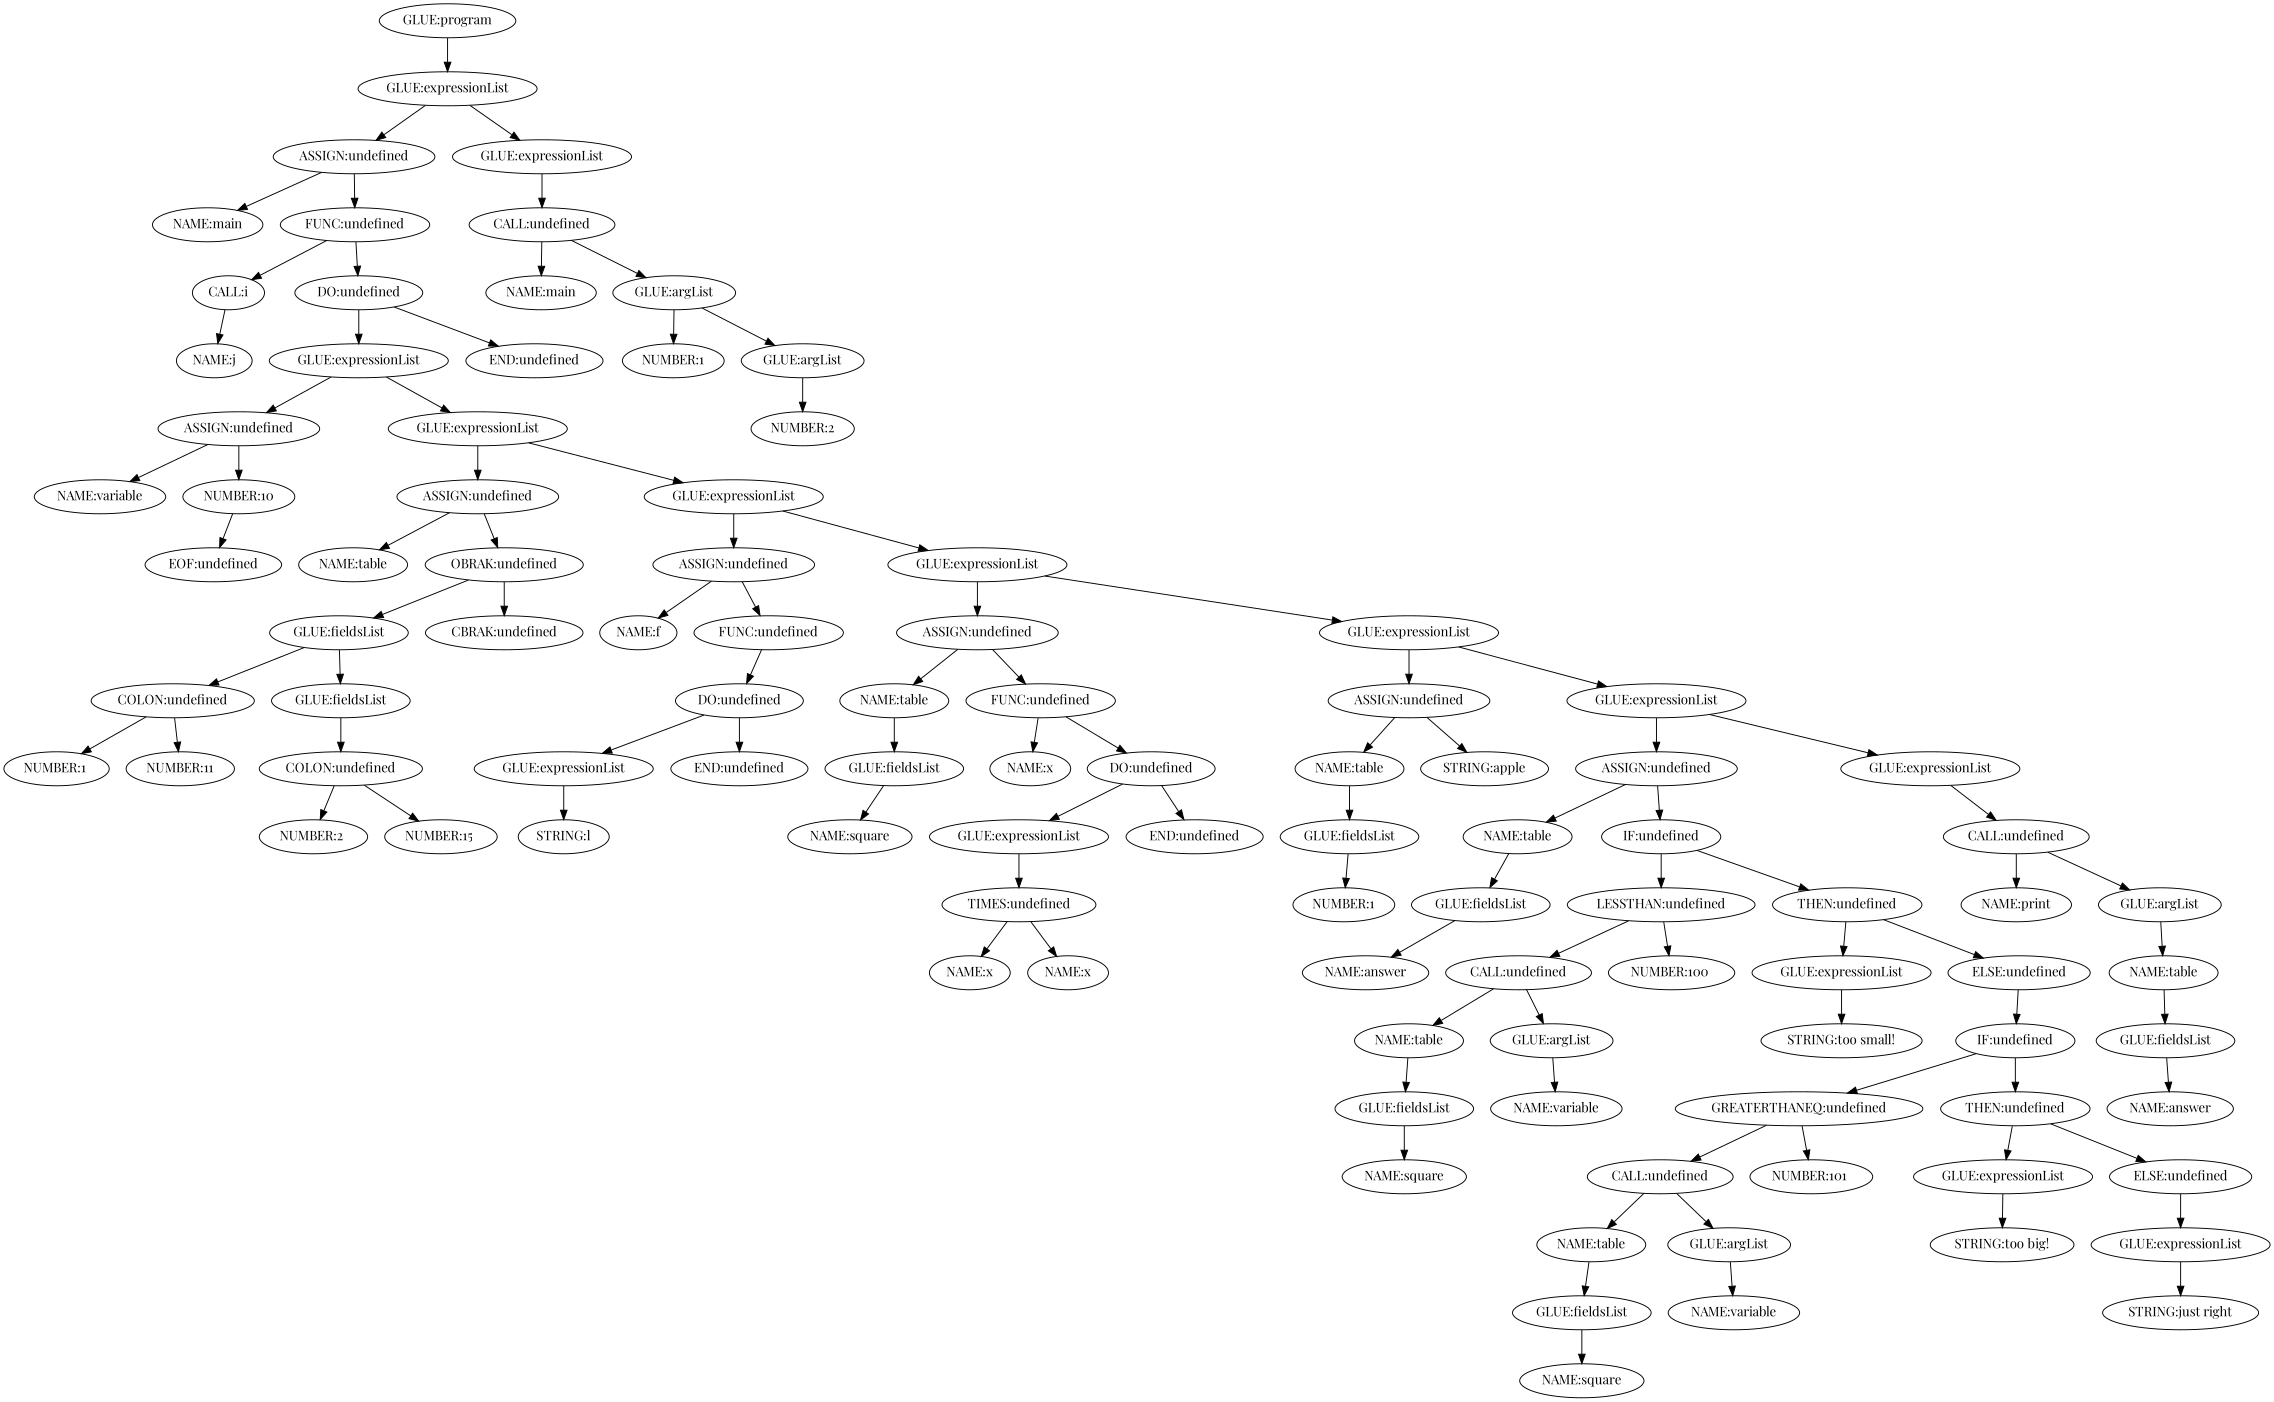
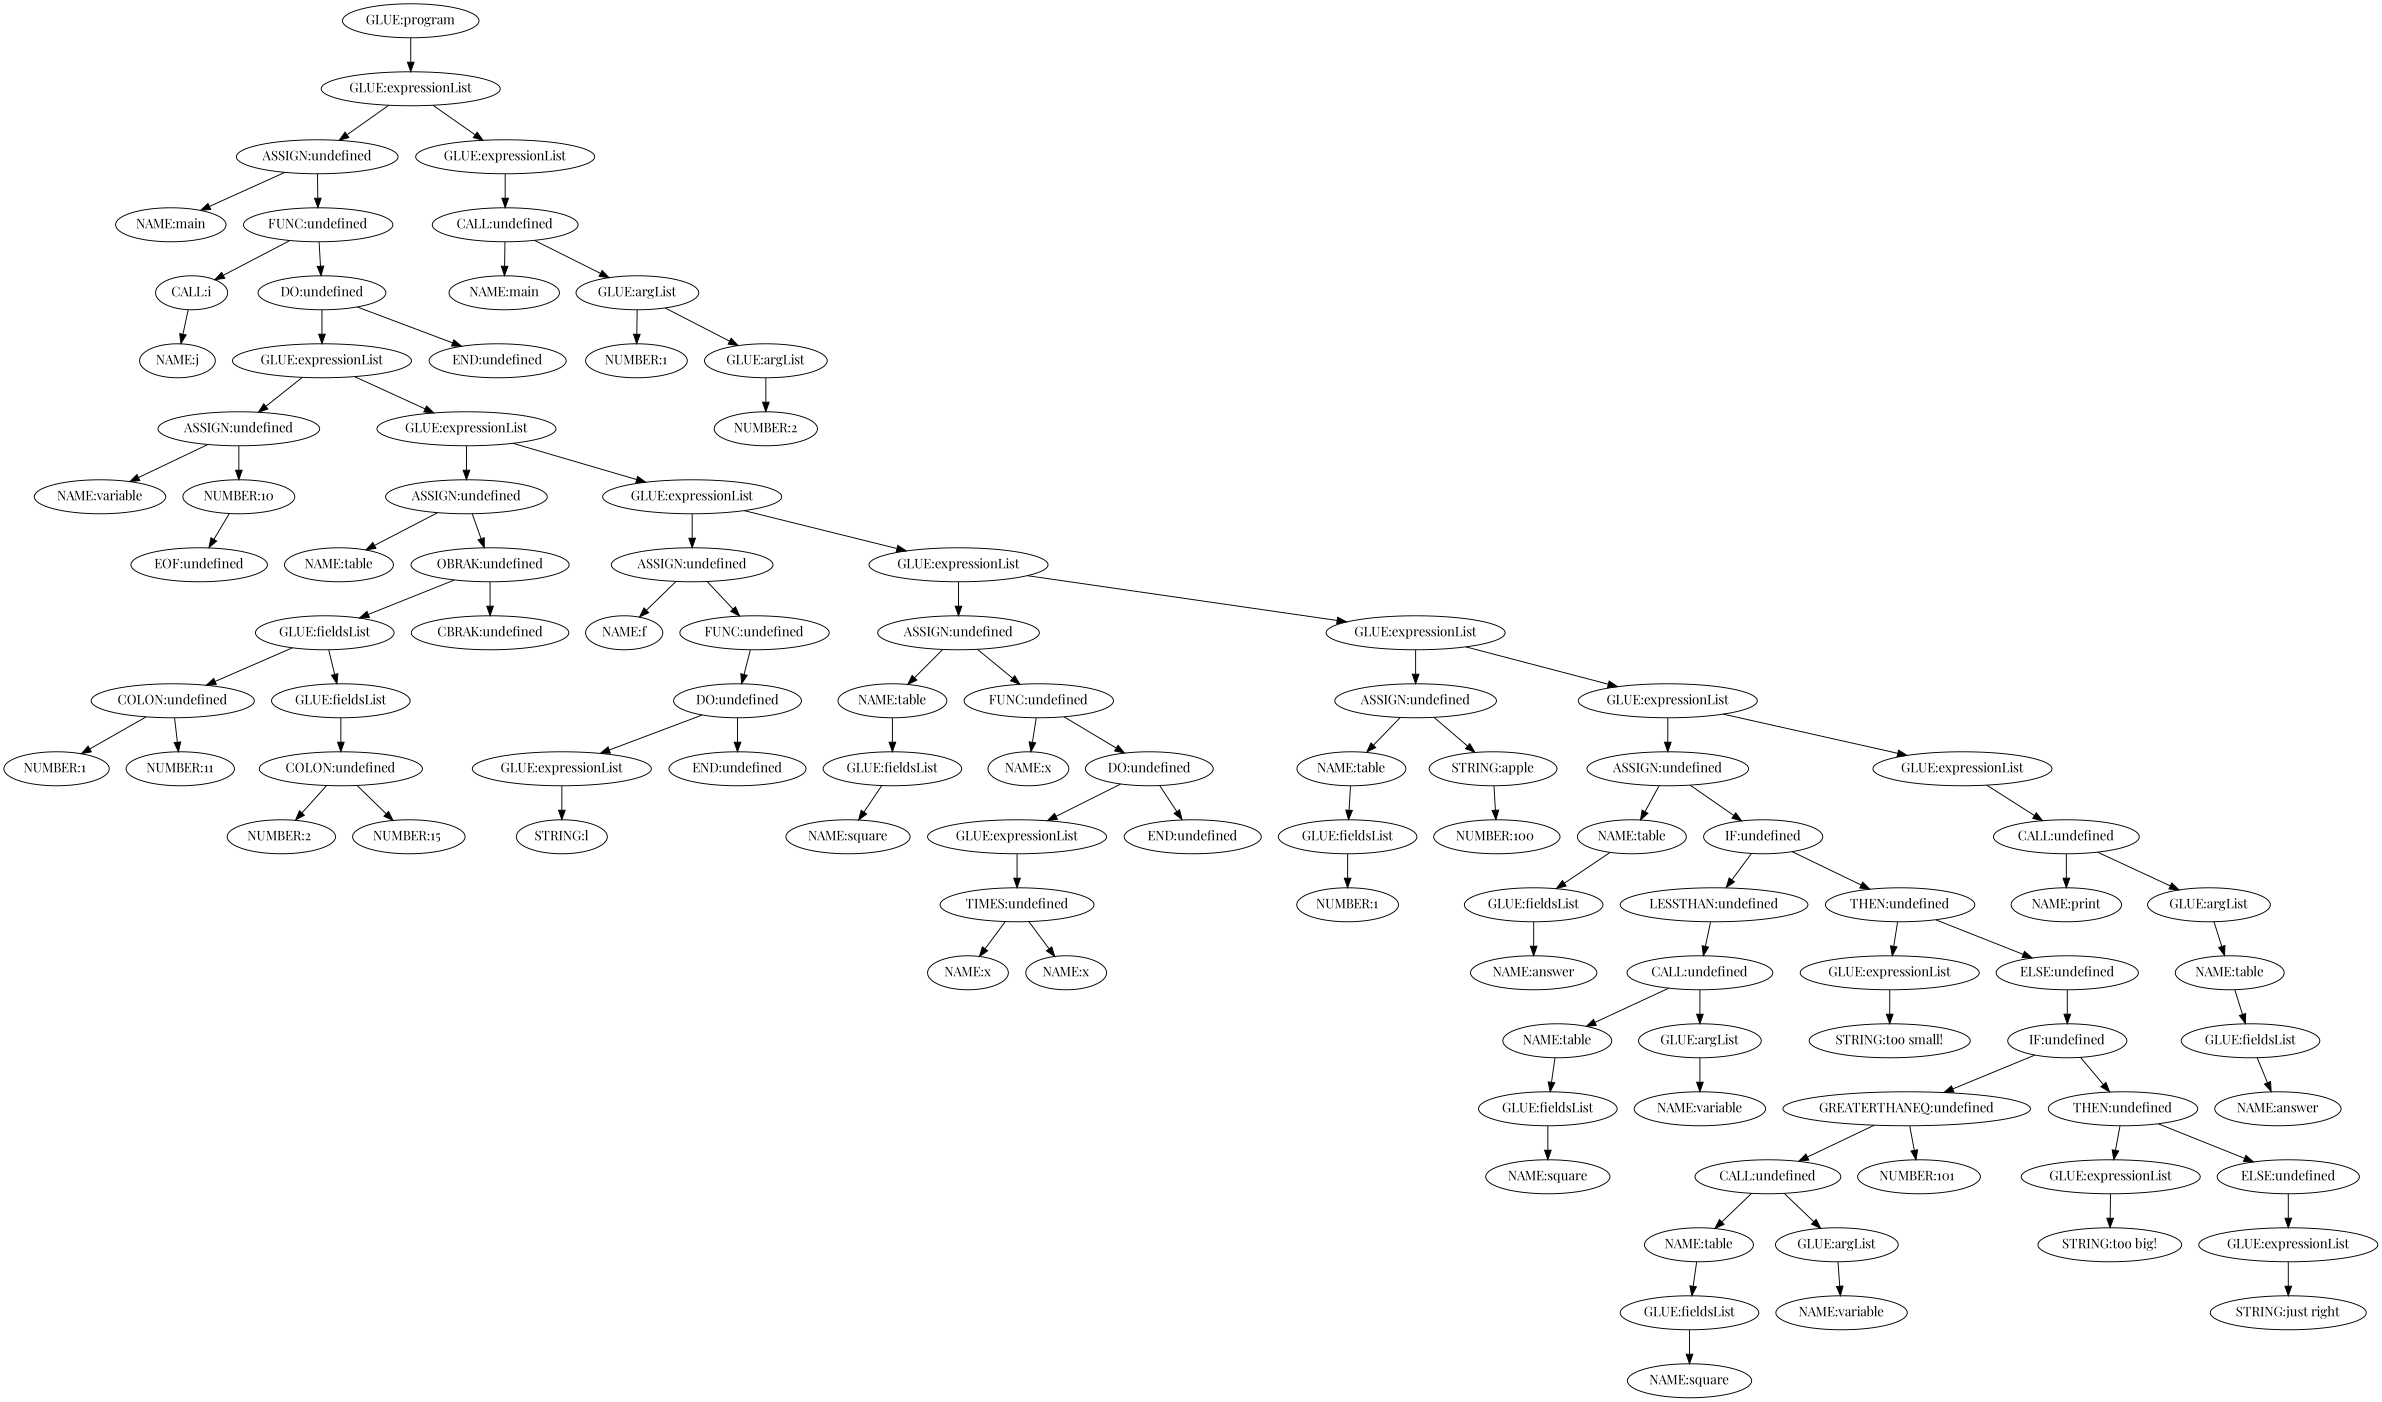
(1666, 934) -> (1495, 798)
